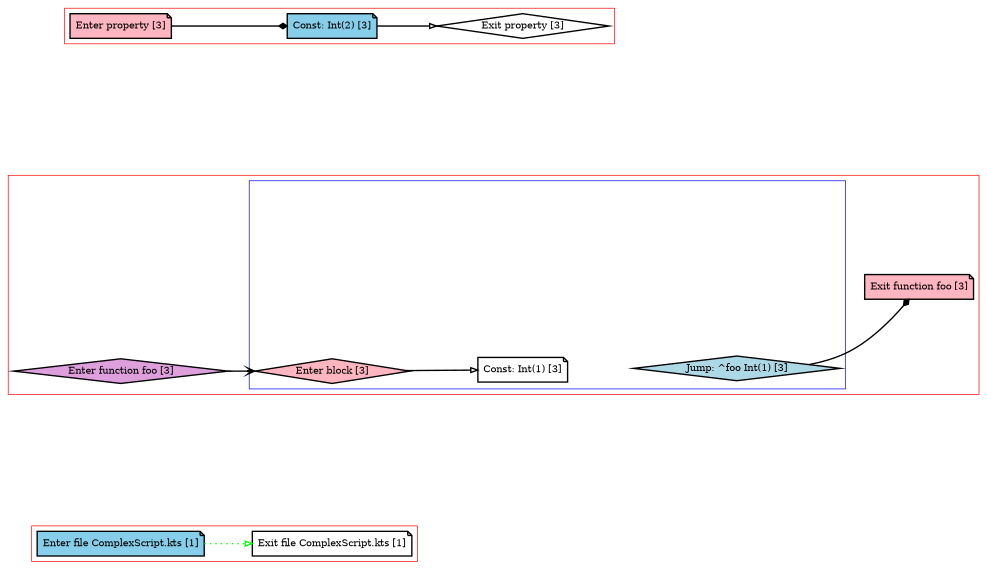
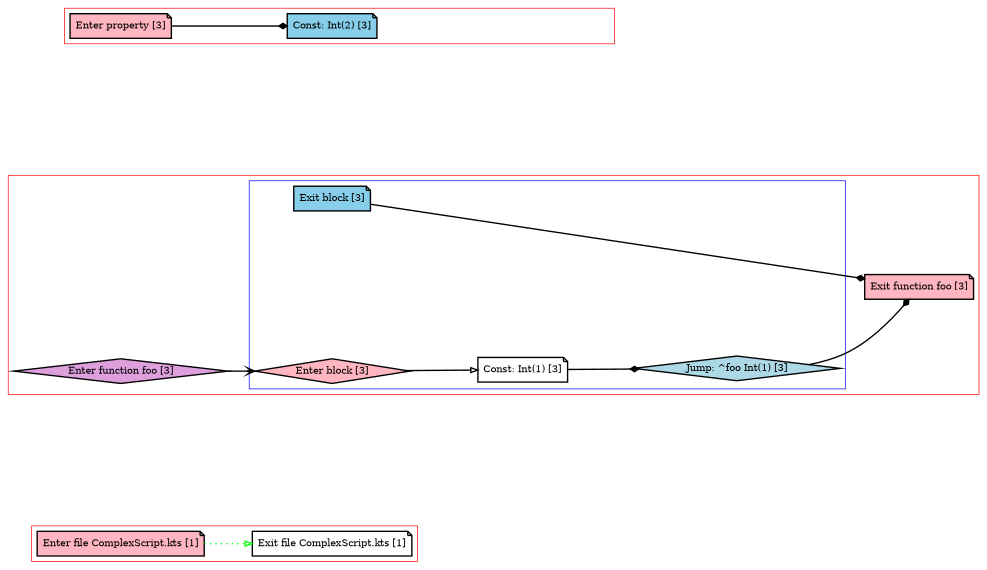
(523, 26) -> none
none -> (332, 199)
none -> (599, 369)
(121, 544) -> (121, 544)
